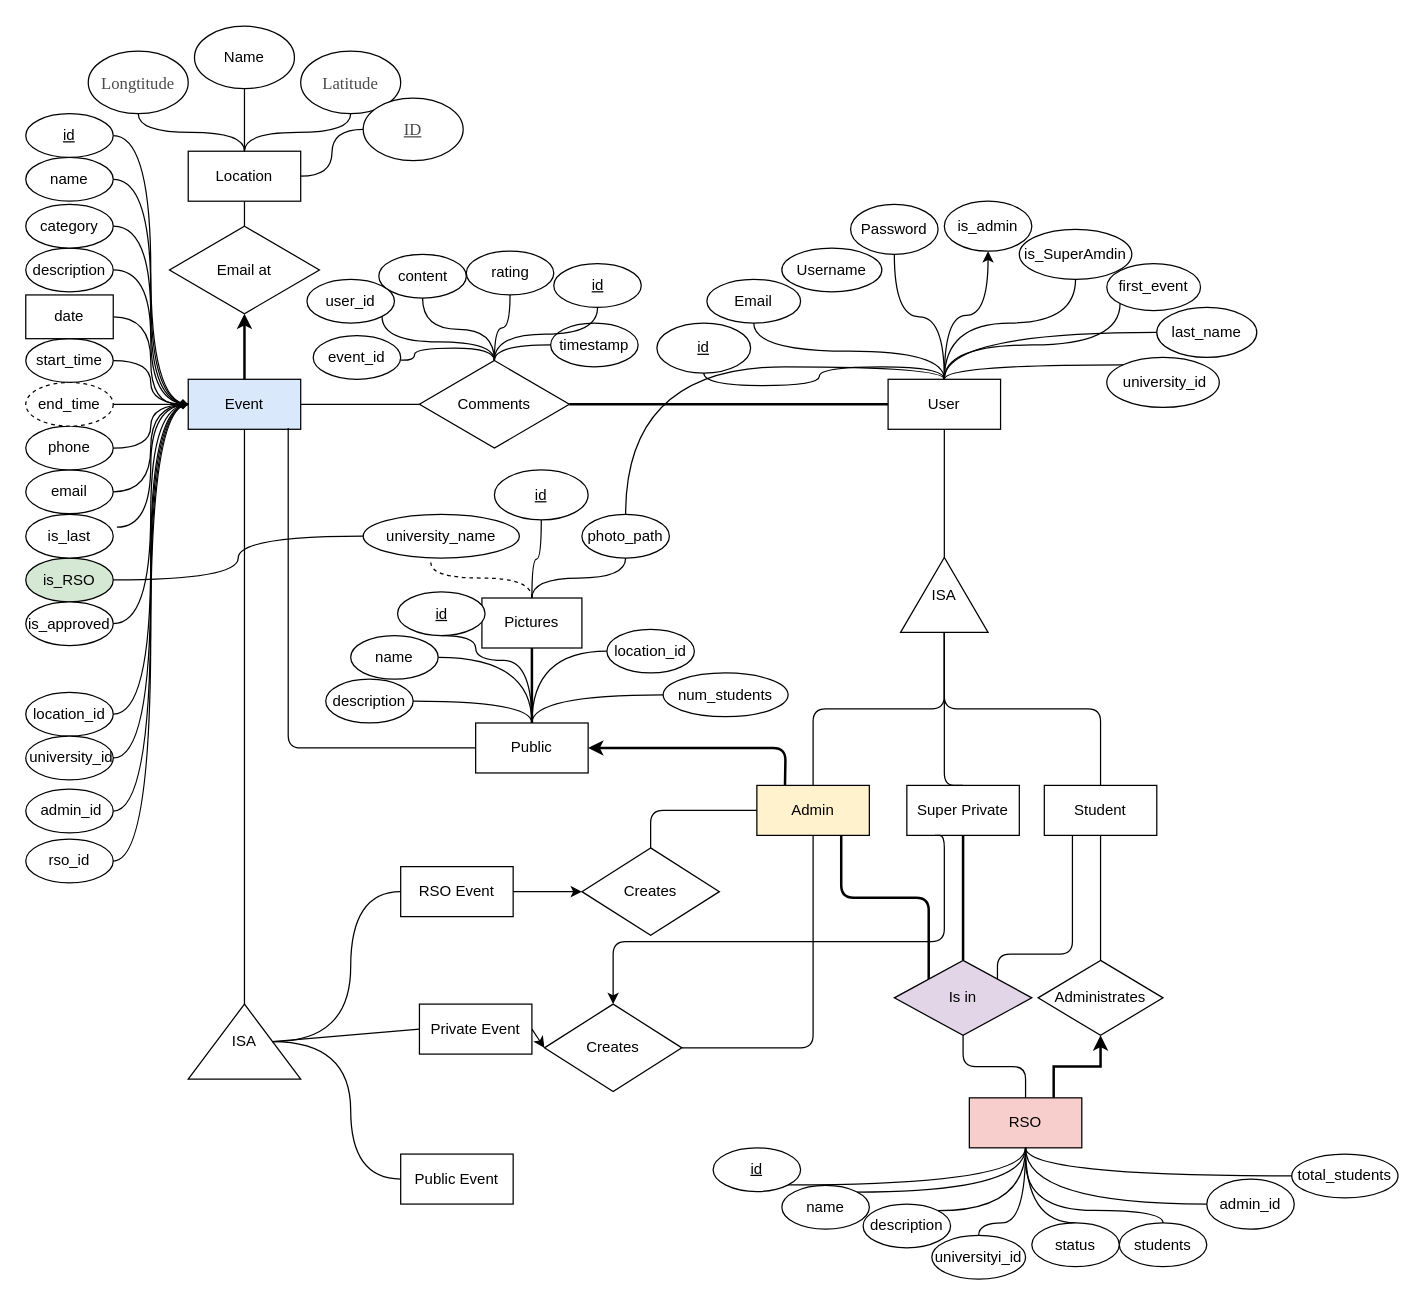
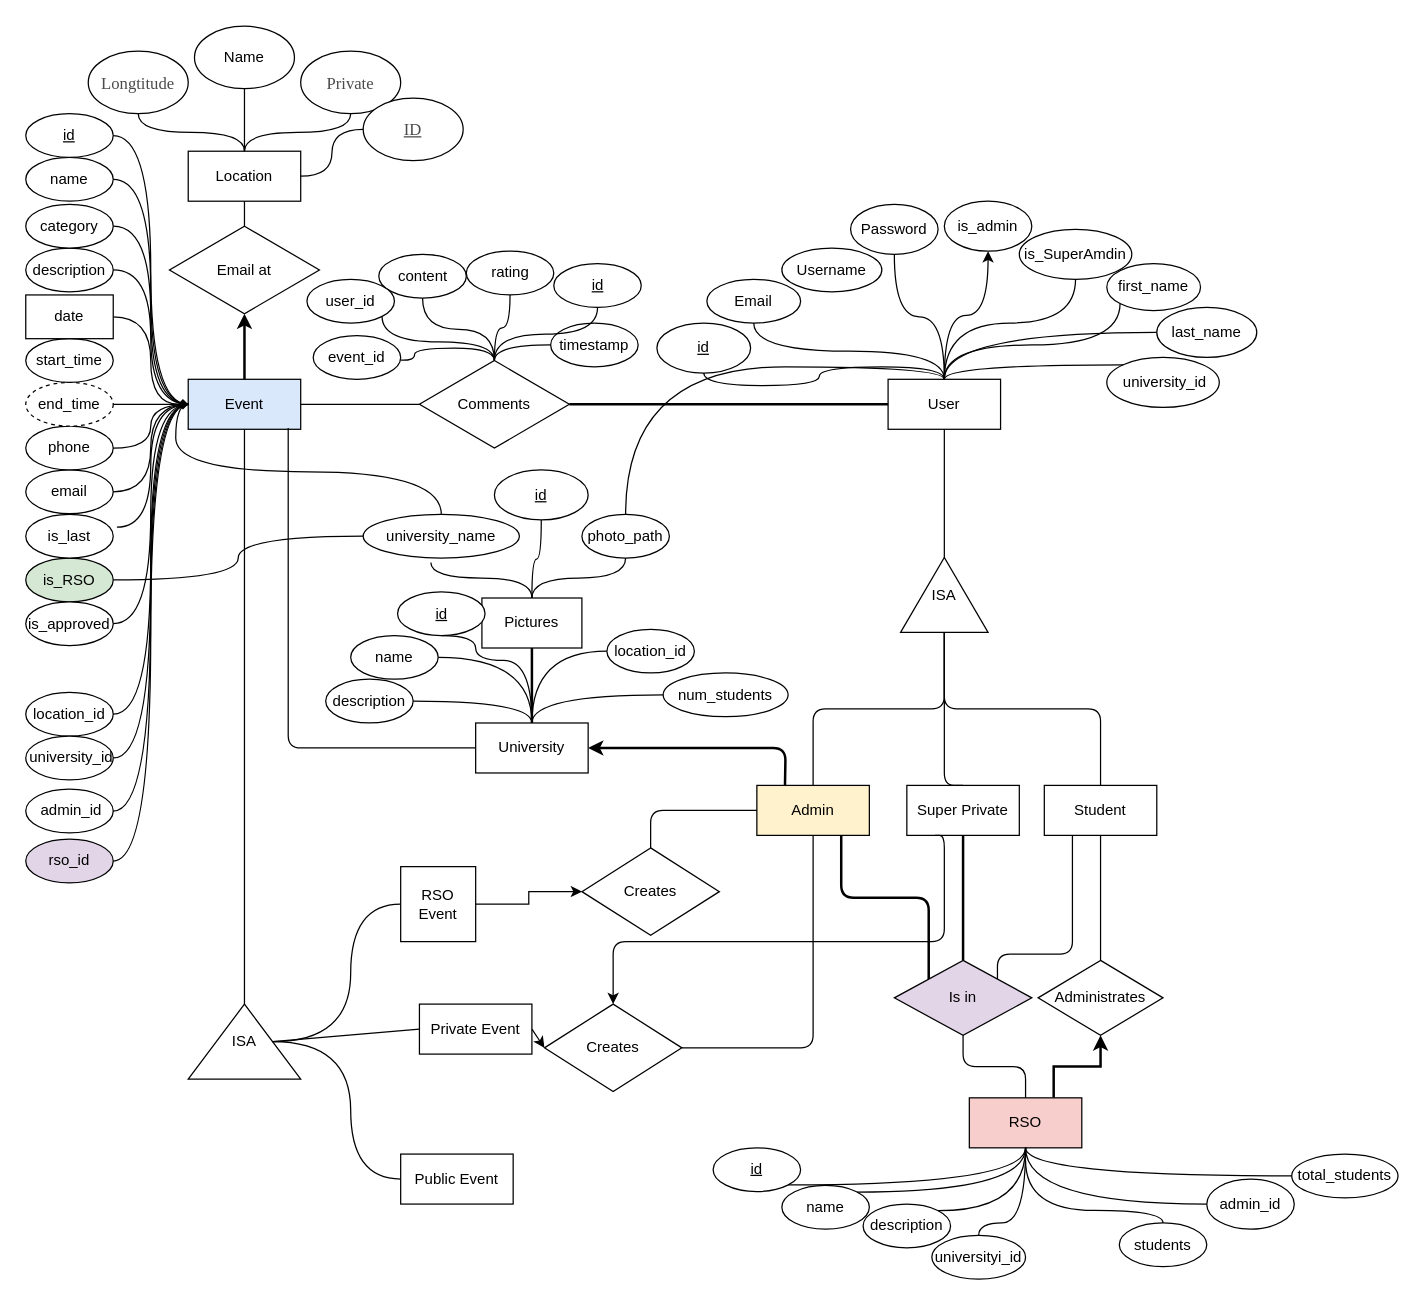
(351, 83) -> (351, 83)
(1154, 287) -> (1154, 287)
(144, 368) -> (299, 472)
(479, 578) -> (479, 578)
(532, 748) -> (532, 748)
(69, 861) -> (69, 861)
(457, 892) -> (438, 904)
(1048, 1214) -> none
(1076, 1245) -> none
